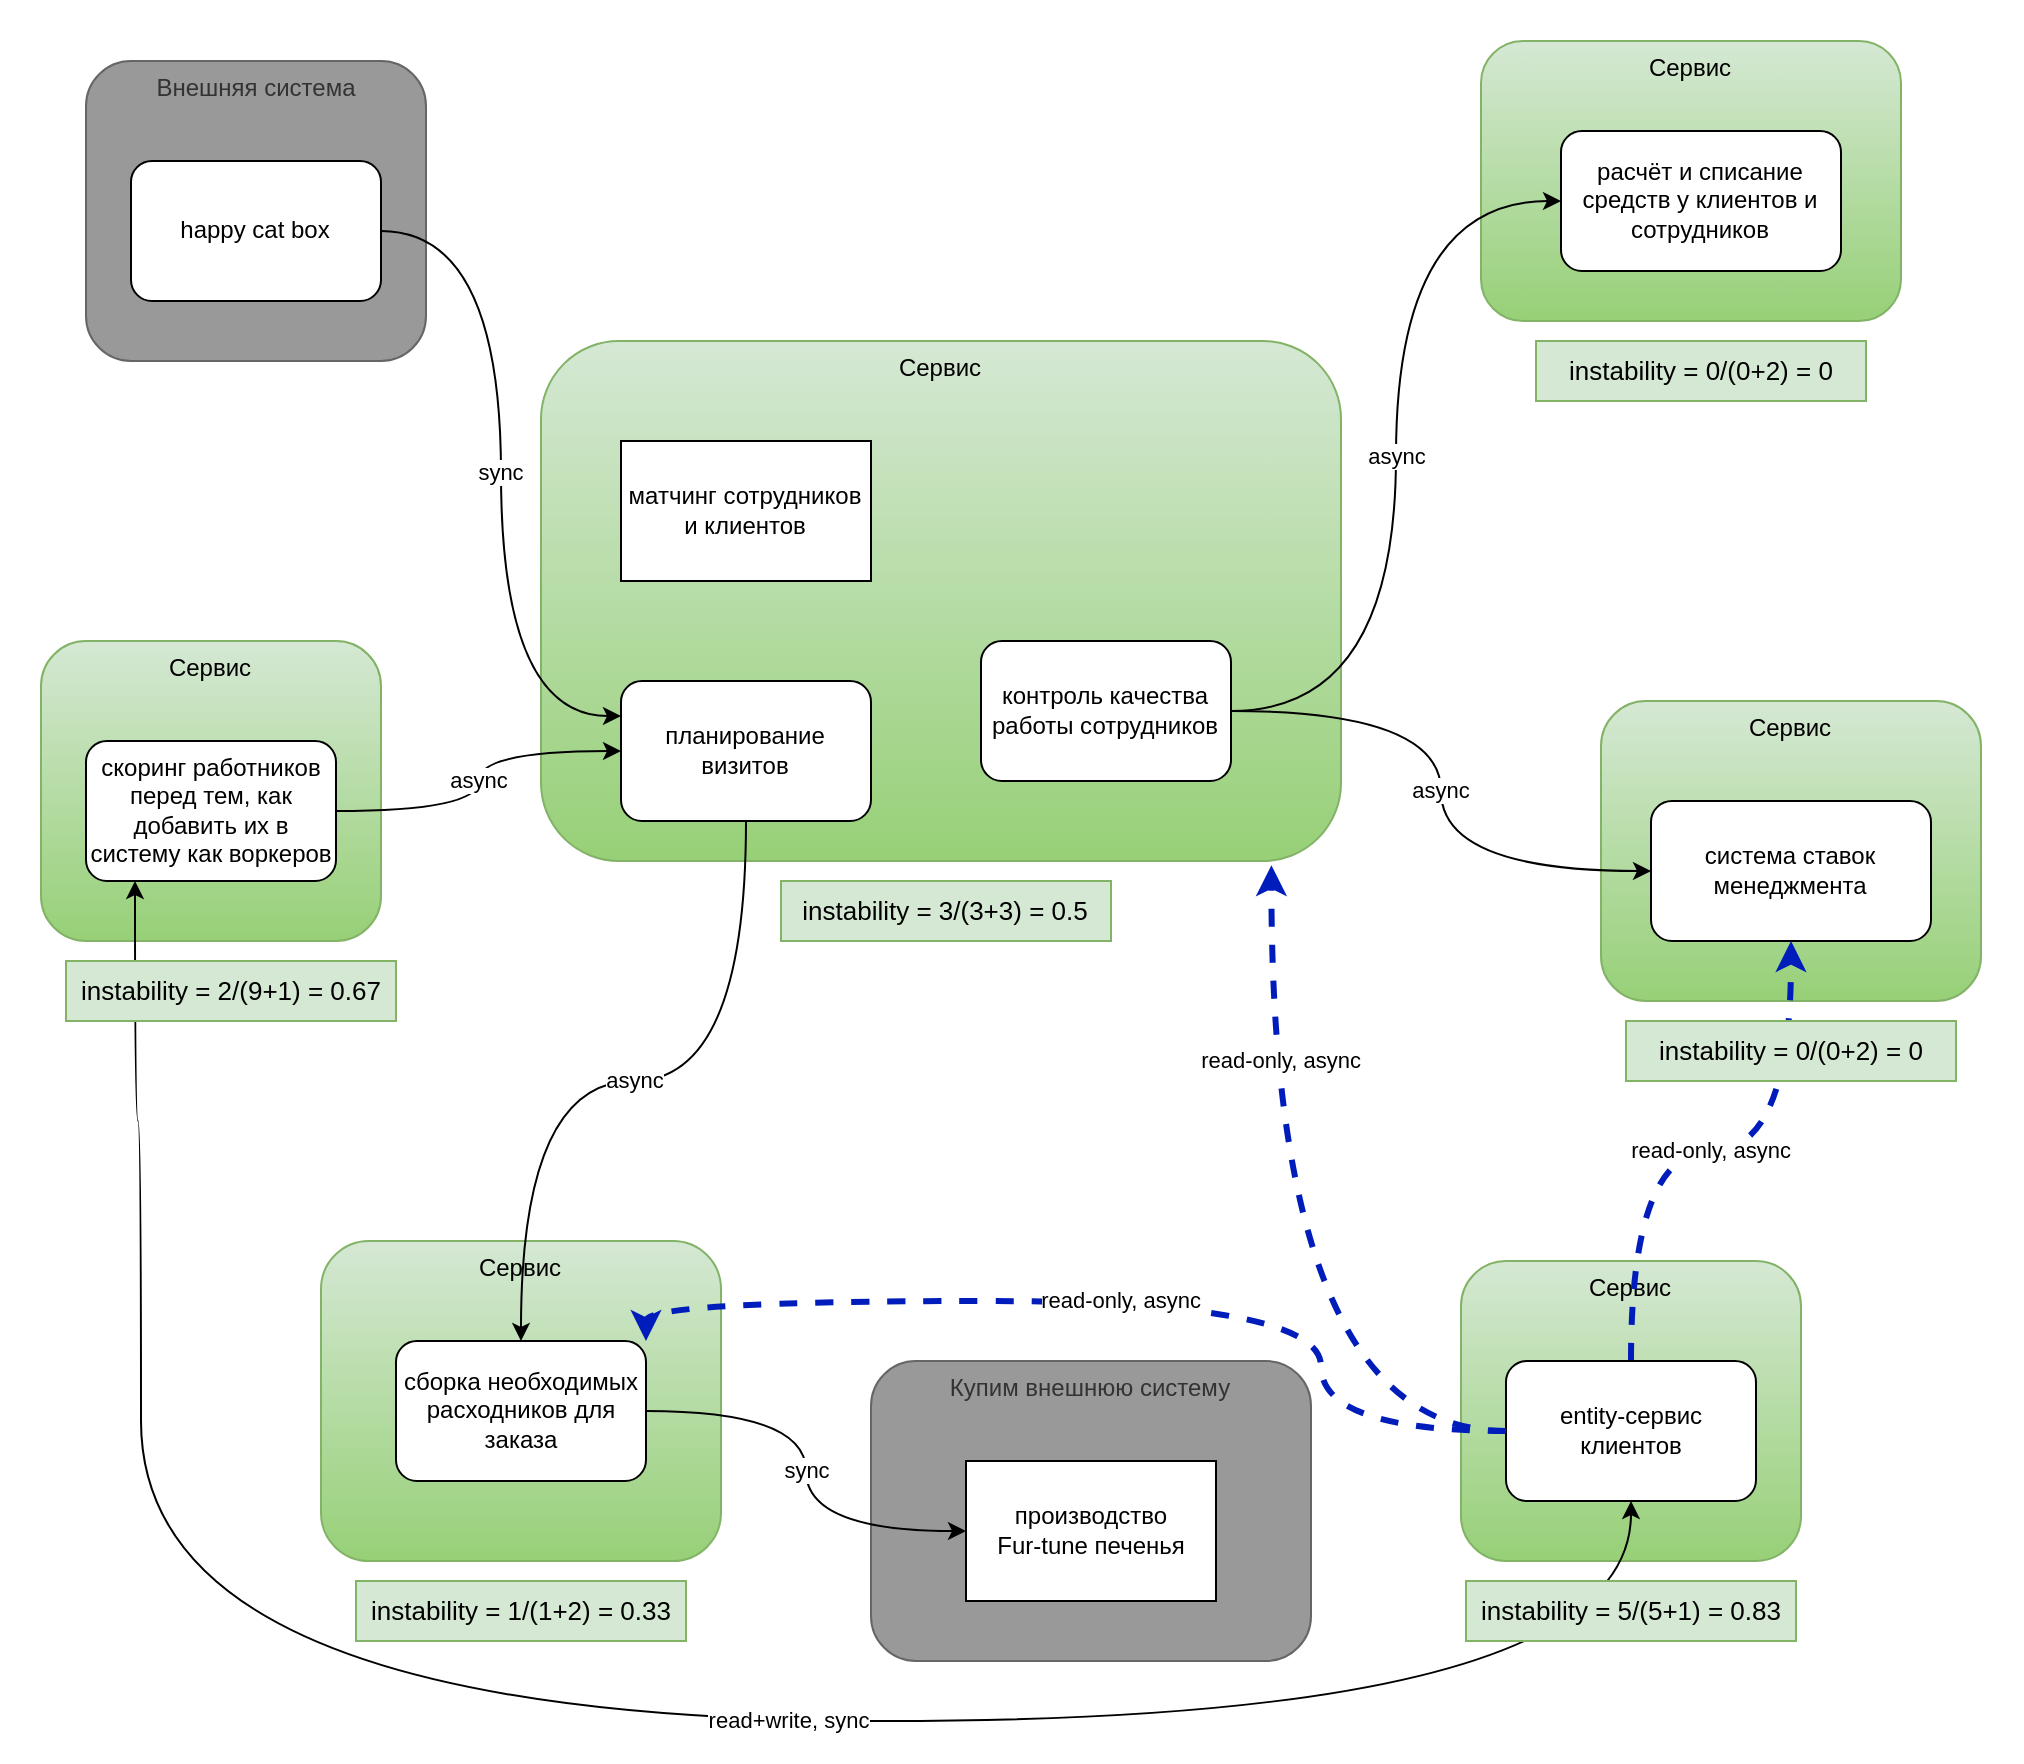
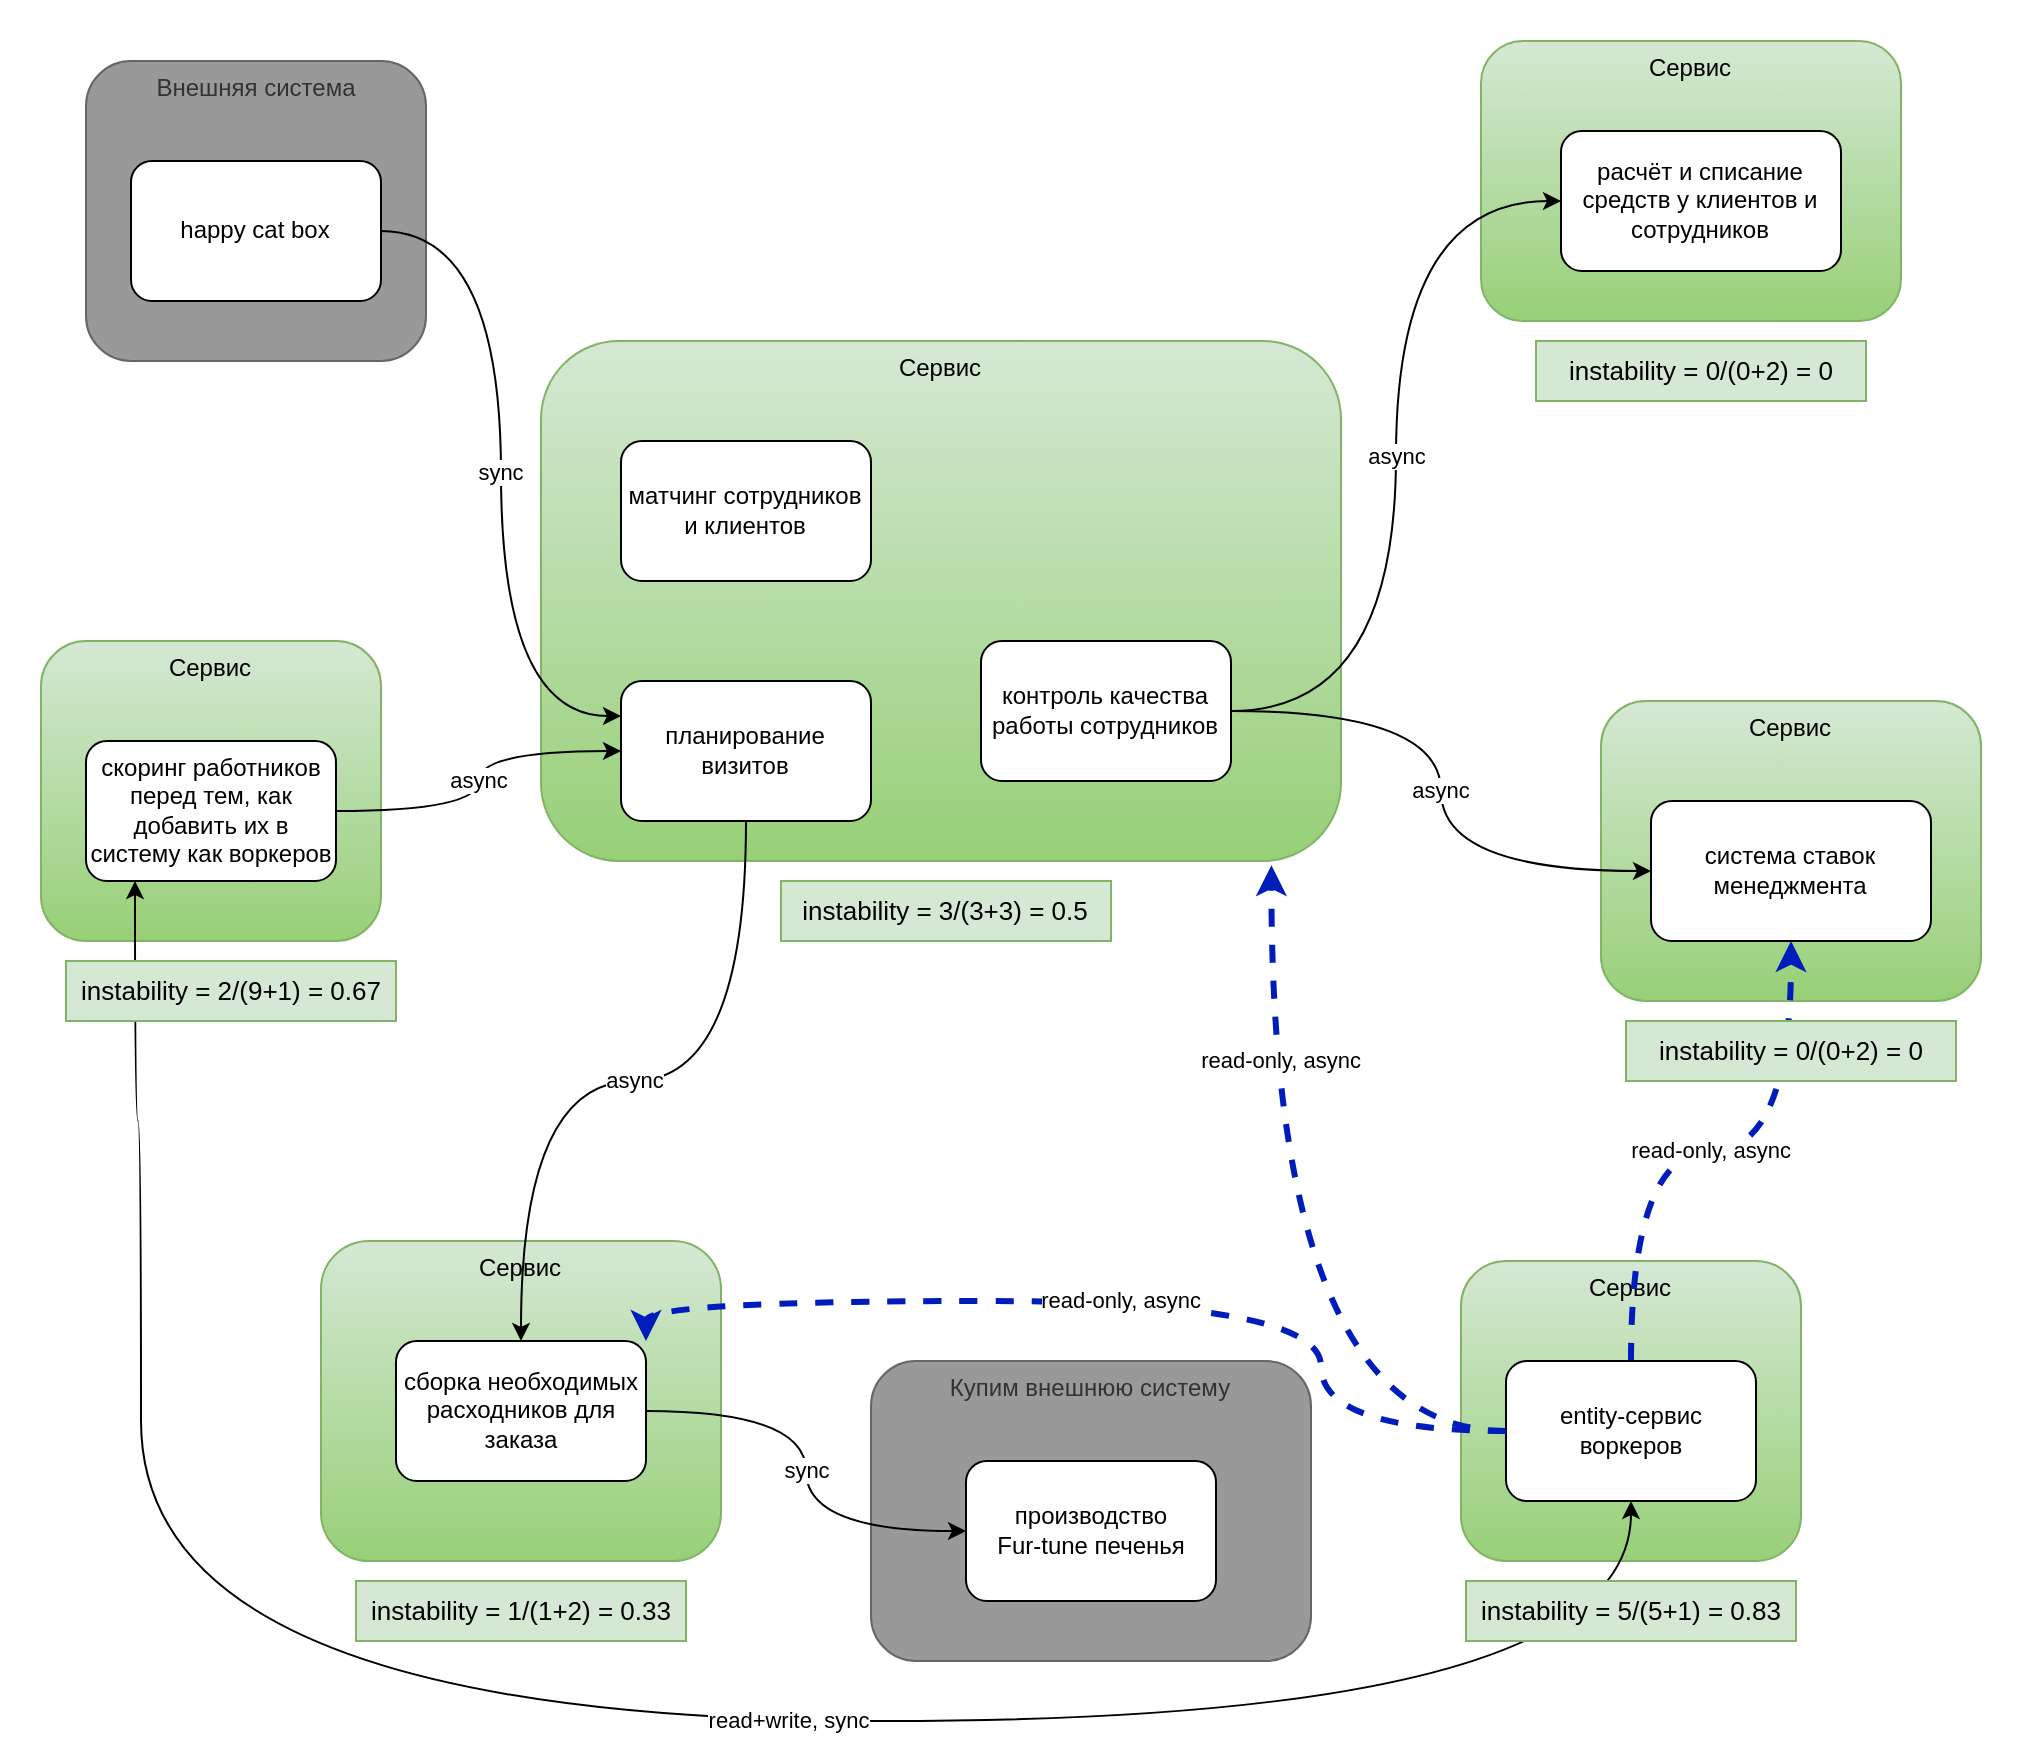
(746, 511) -> (746, 511)
(1632, 1431) -> (1632, 1431)
(1091, 1531) -> (1091, 1531)
